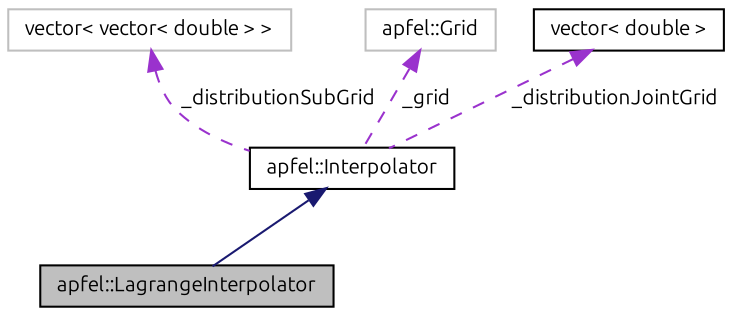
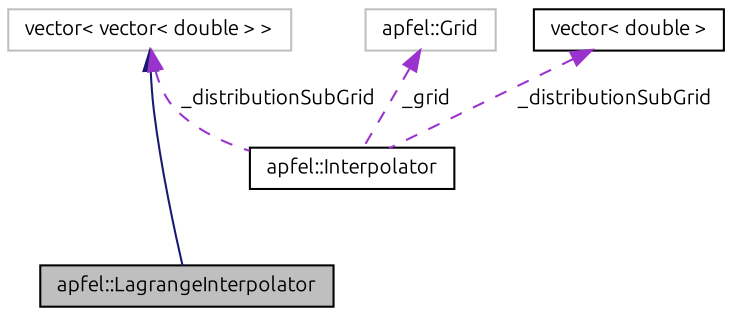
(613, 99) -> (613, 99)
(261, 233) -> (163, 169)
